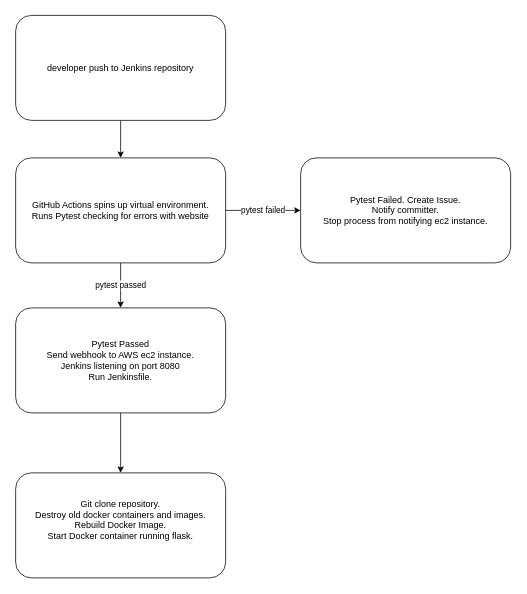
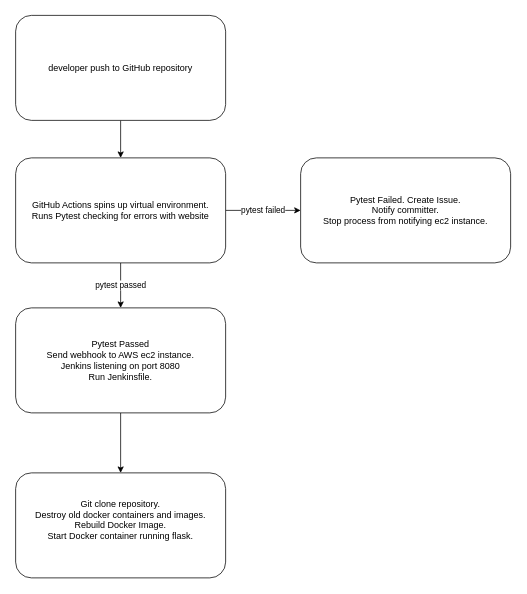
(120, 68) -> (120, 68)
